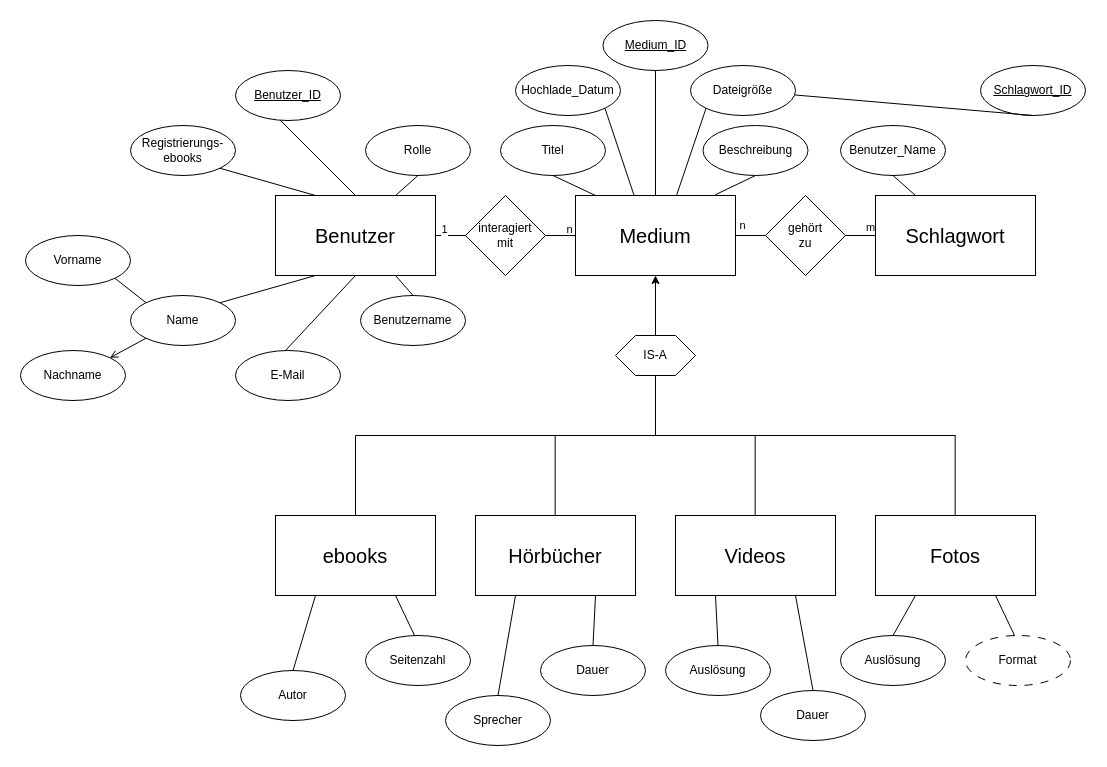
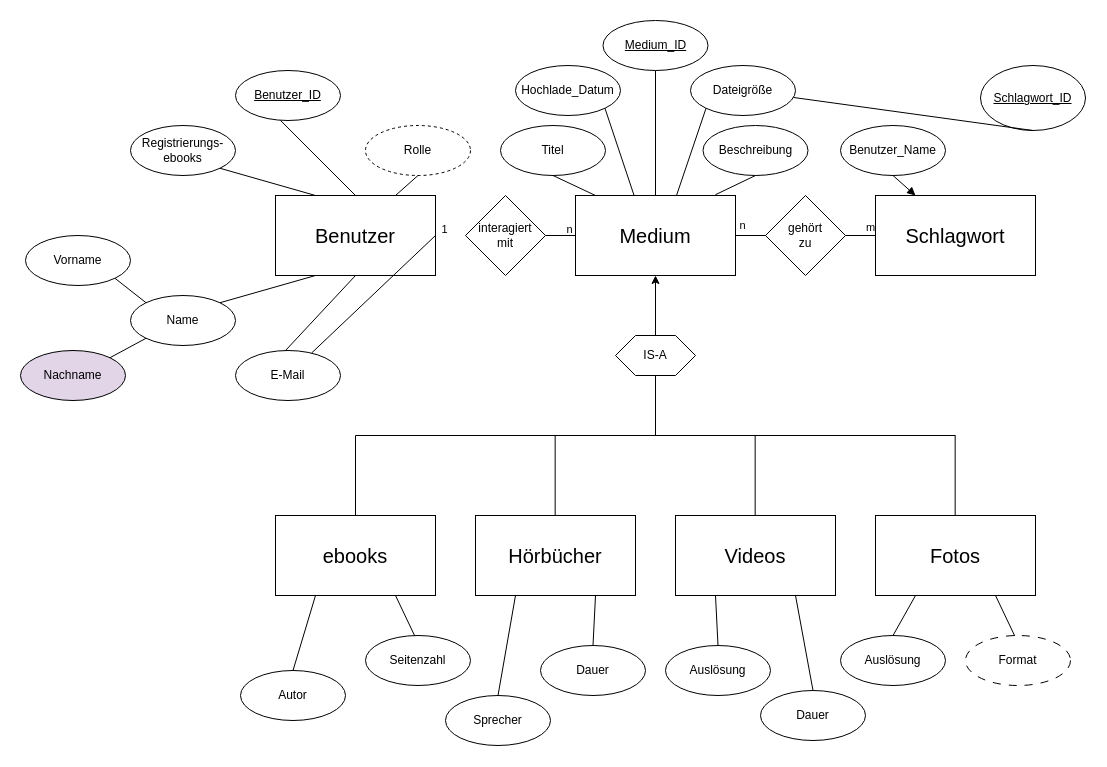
(1033, 91) -> (1033, 98)
(418, 151) -> (418, 151)
(911, 192) -> (909, 189)
(451, 236) -> (373, 294)
(404, 286) -> none
(413, 321) -> none
(115, 355) -> (113, 356)
(73, 376) -> (73, 376)
